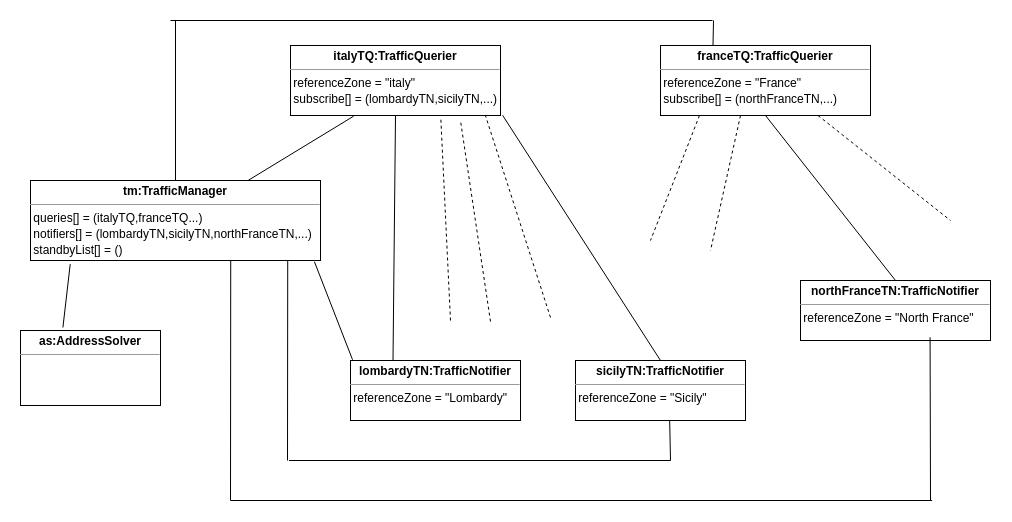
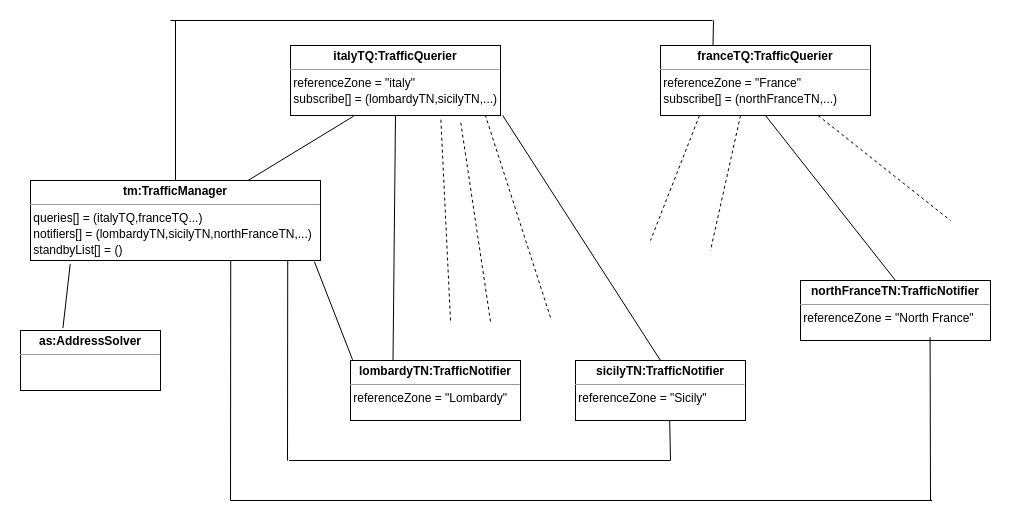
(91, 368) -> (91, 361)
